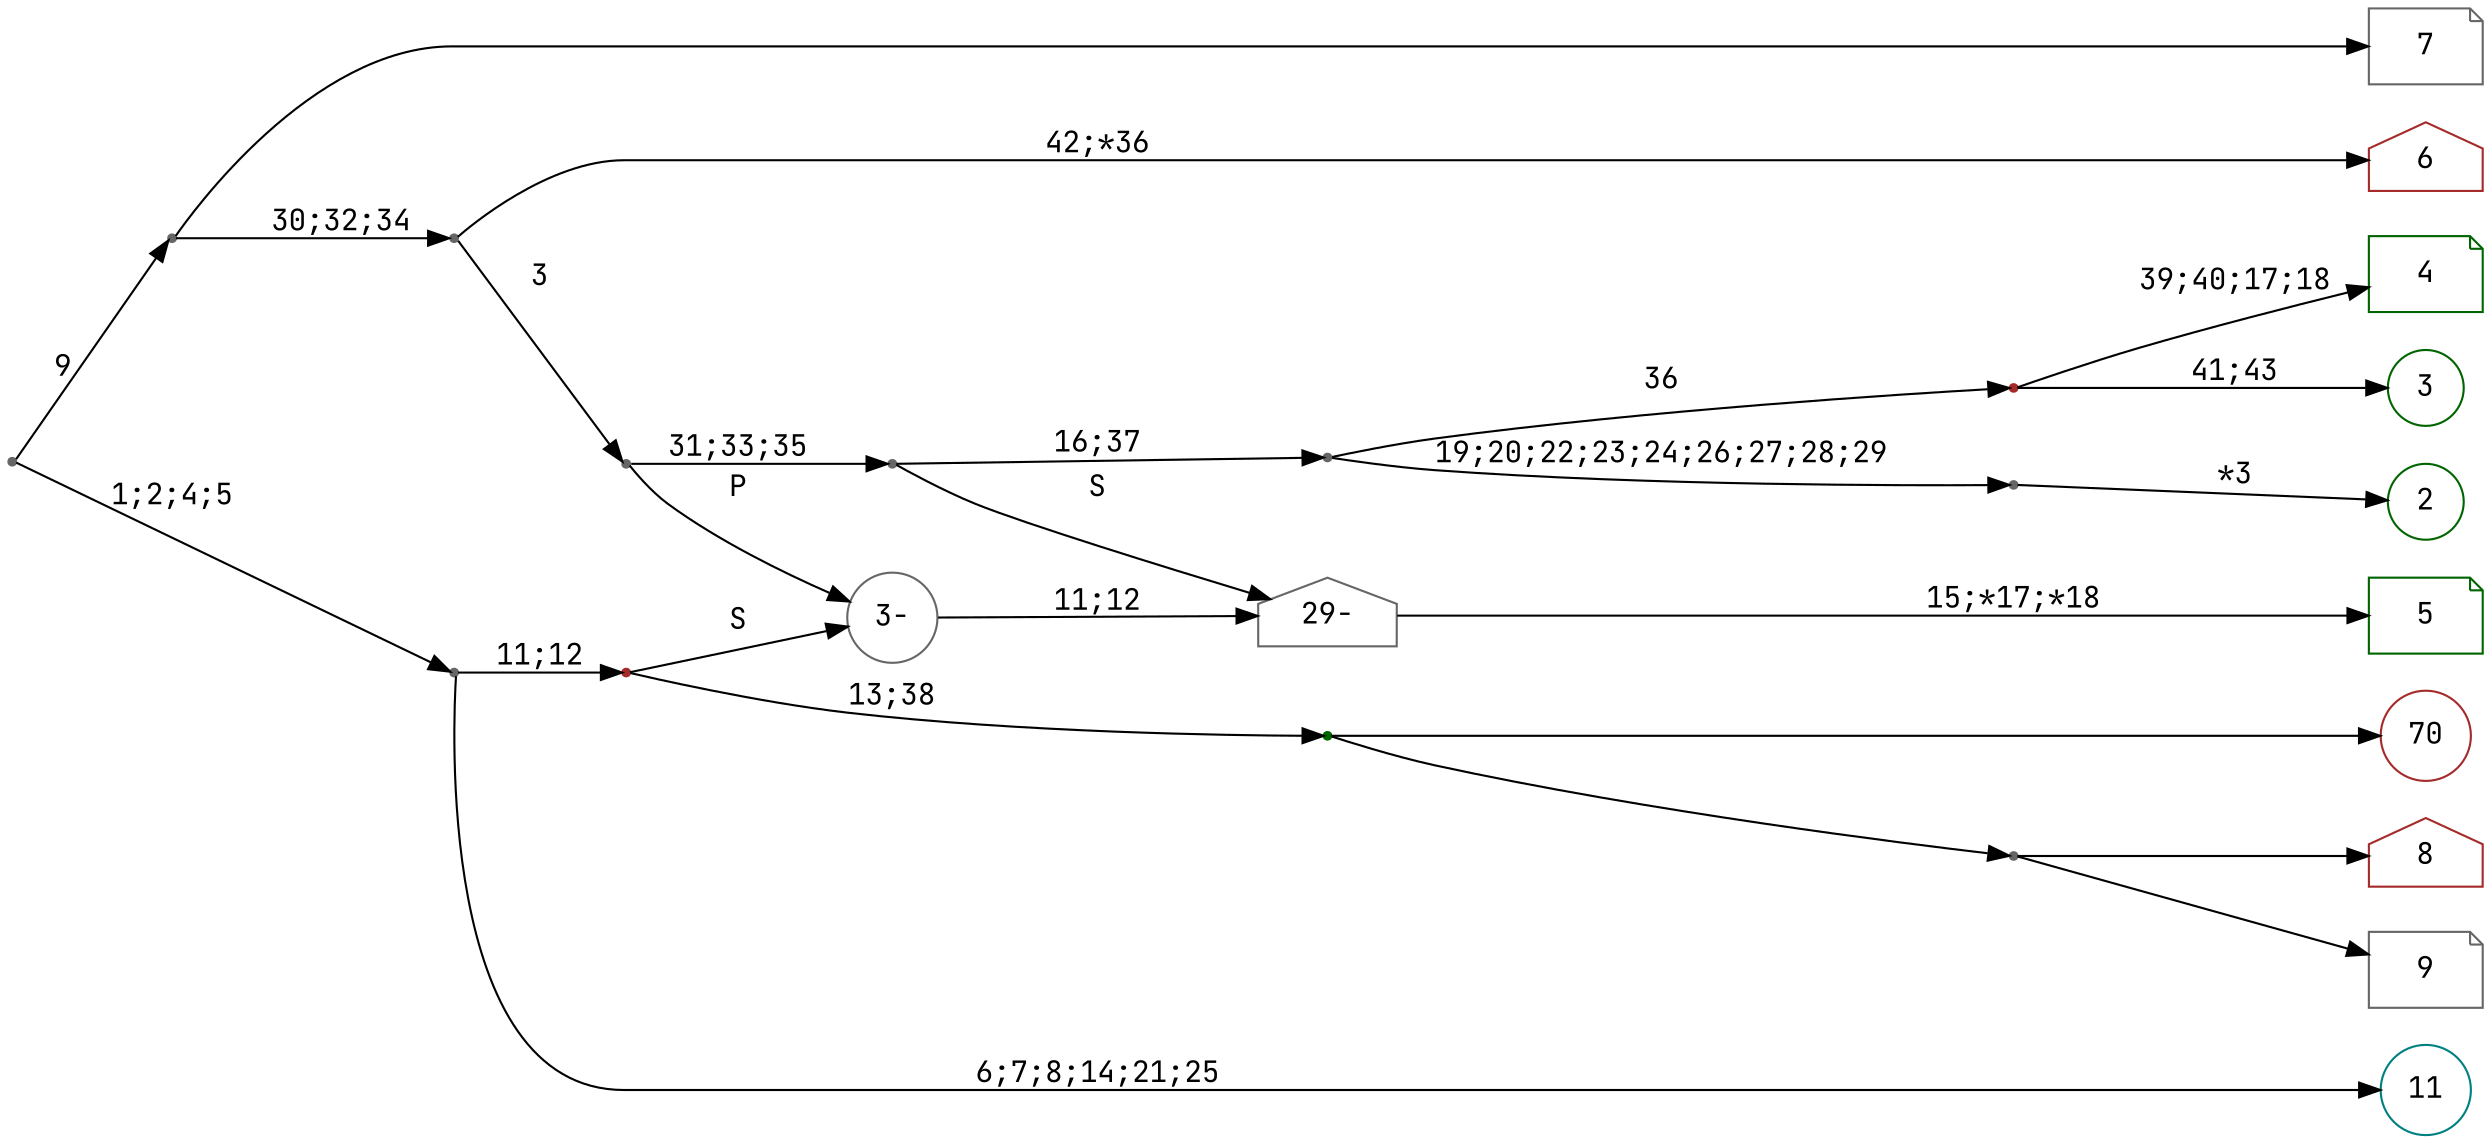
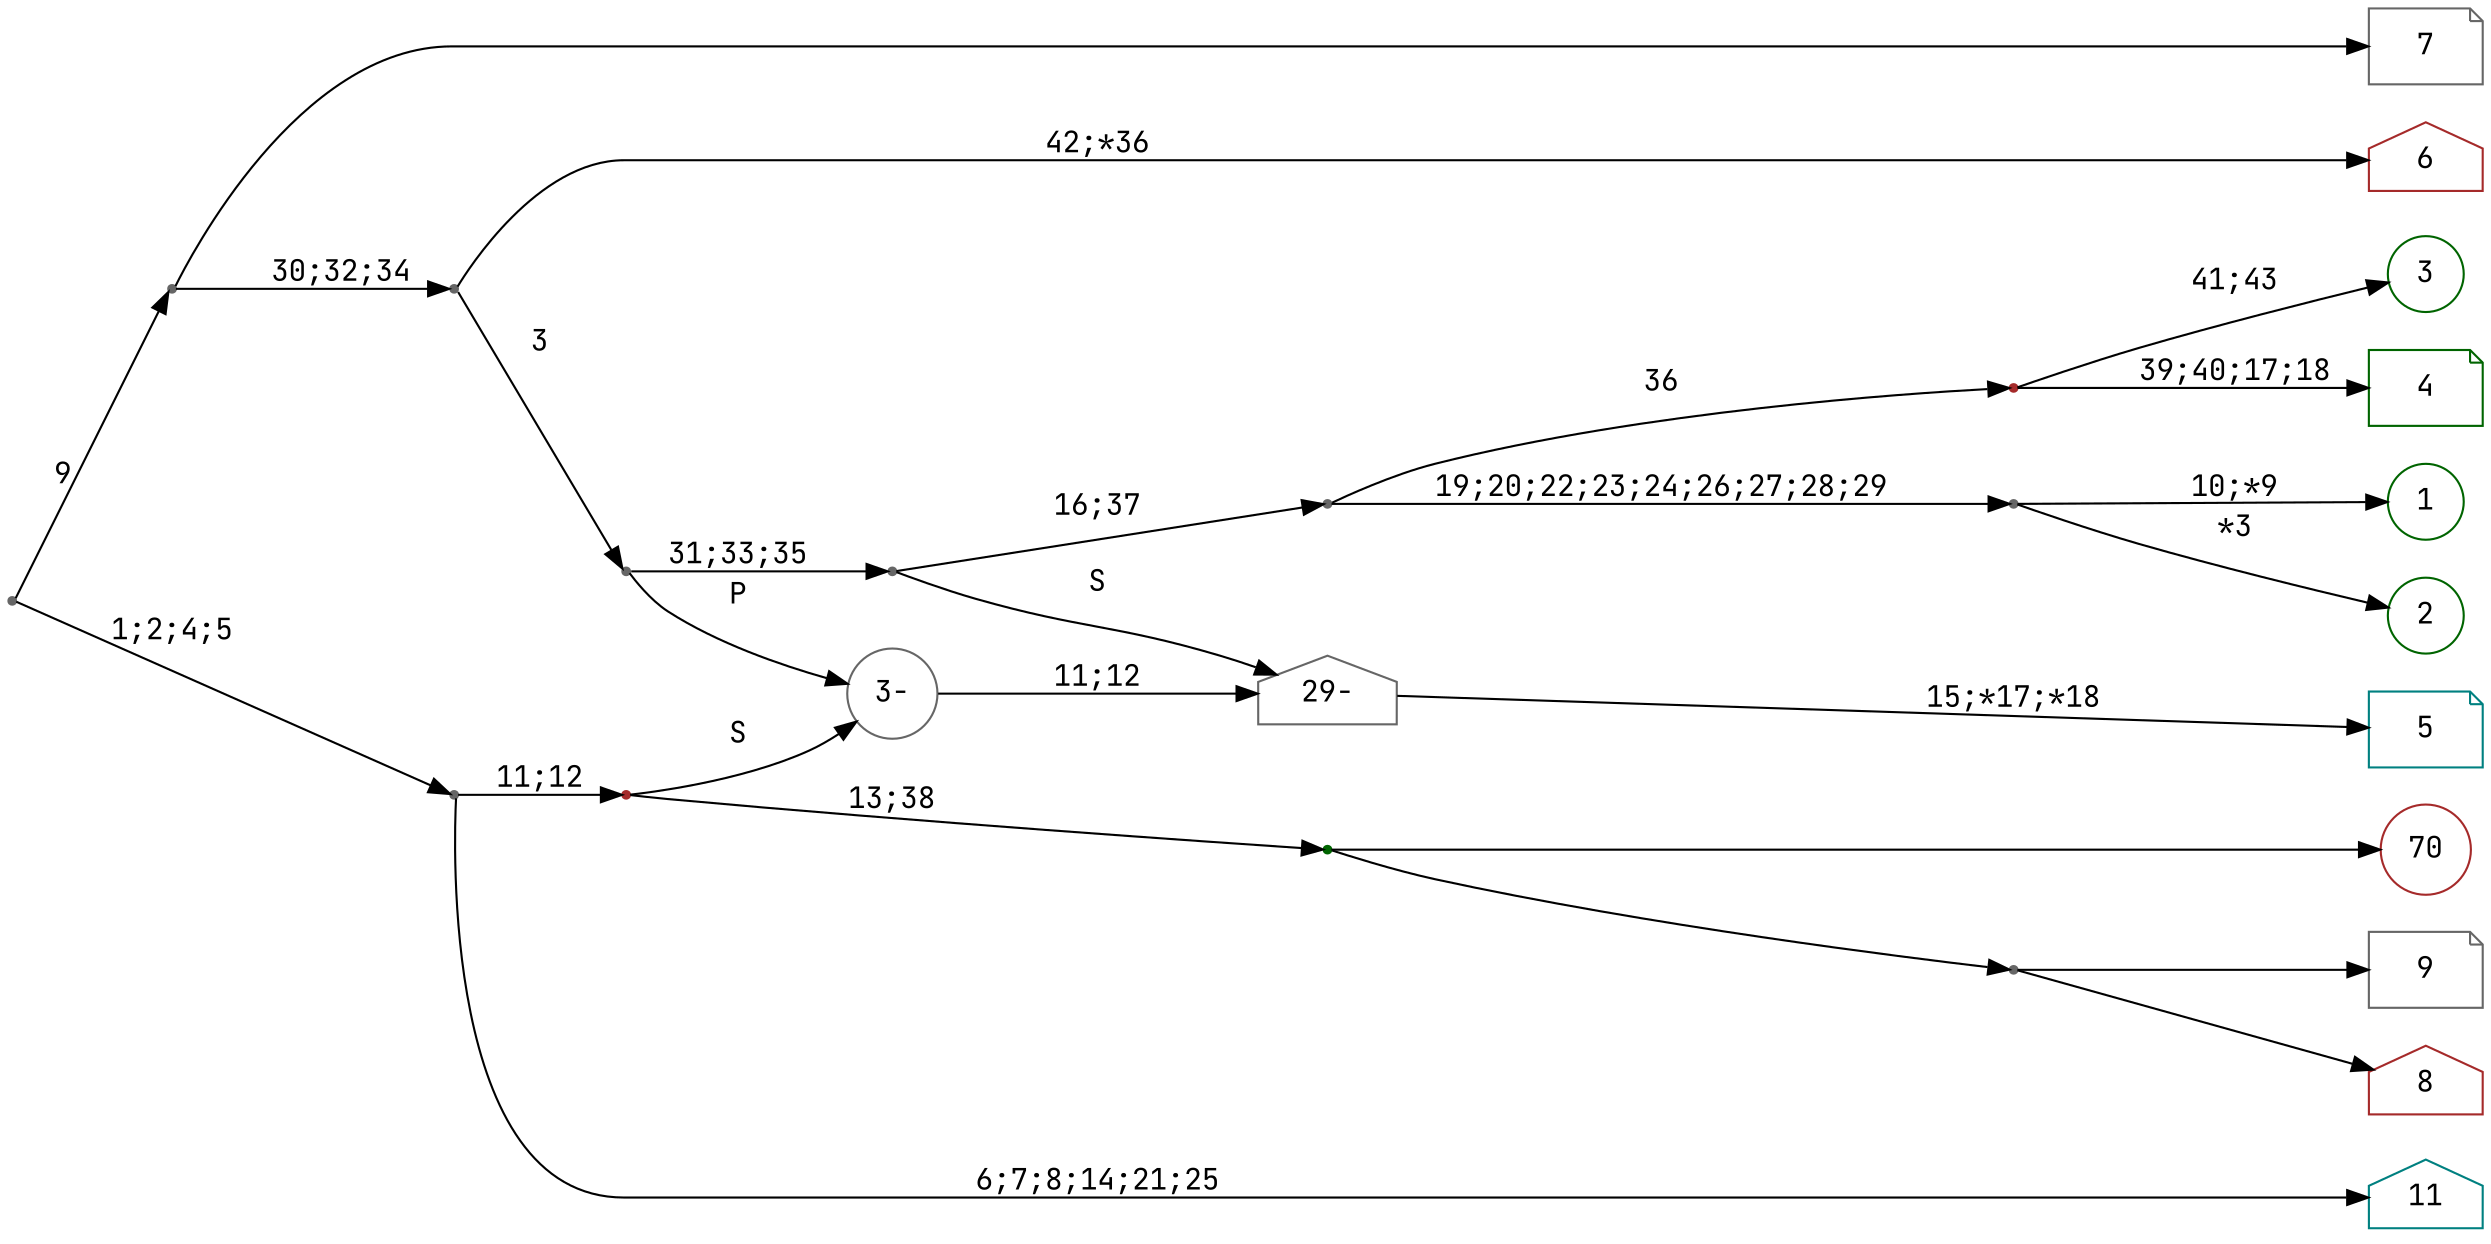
none -> (2426, 502)
(2426, 616) -> (2426, 729)
(2426, 1090) -> (2426, 1198)
